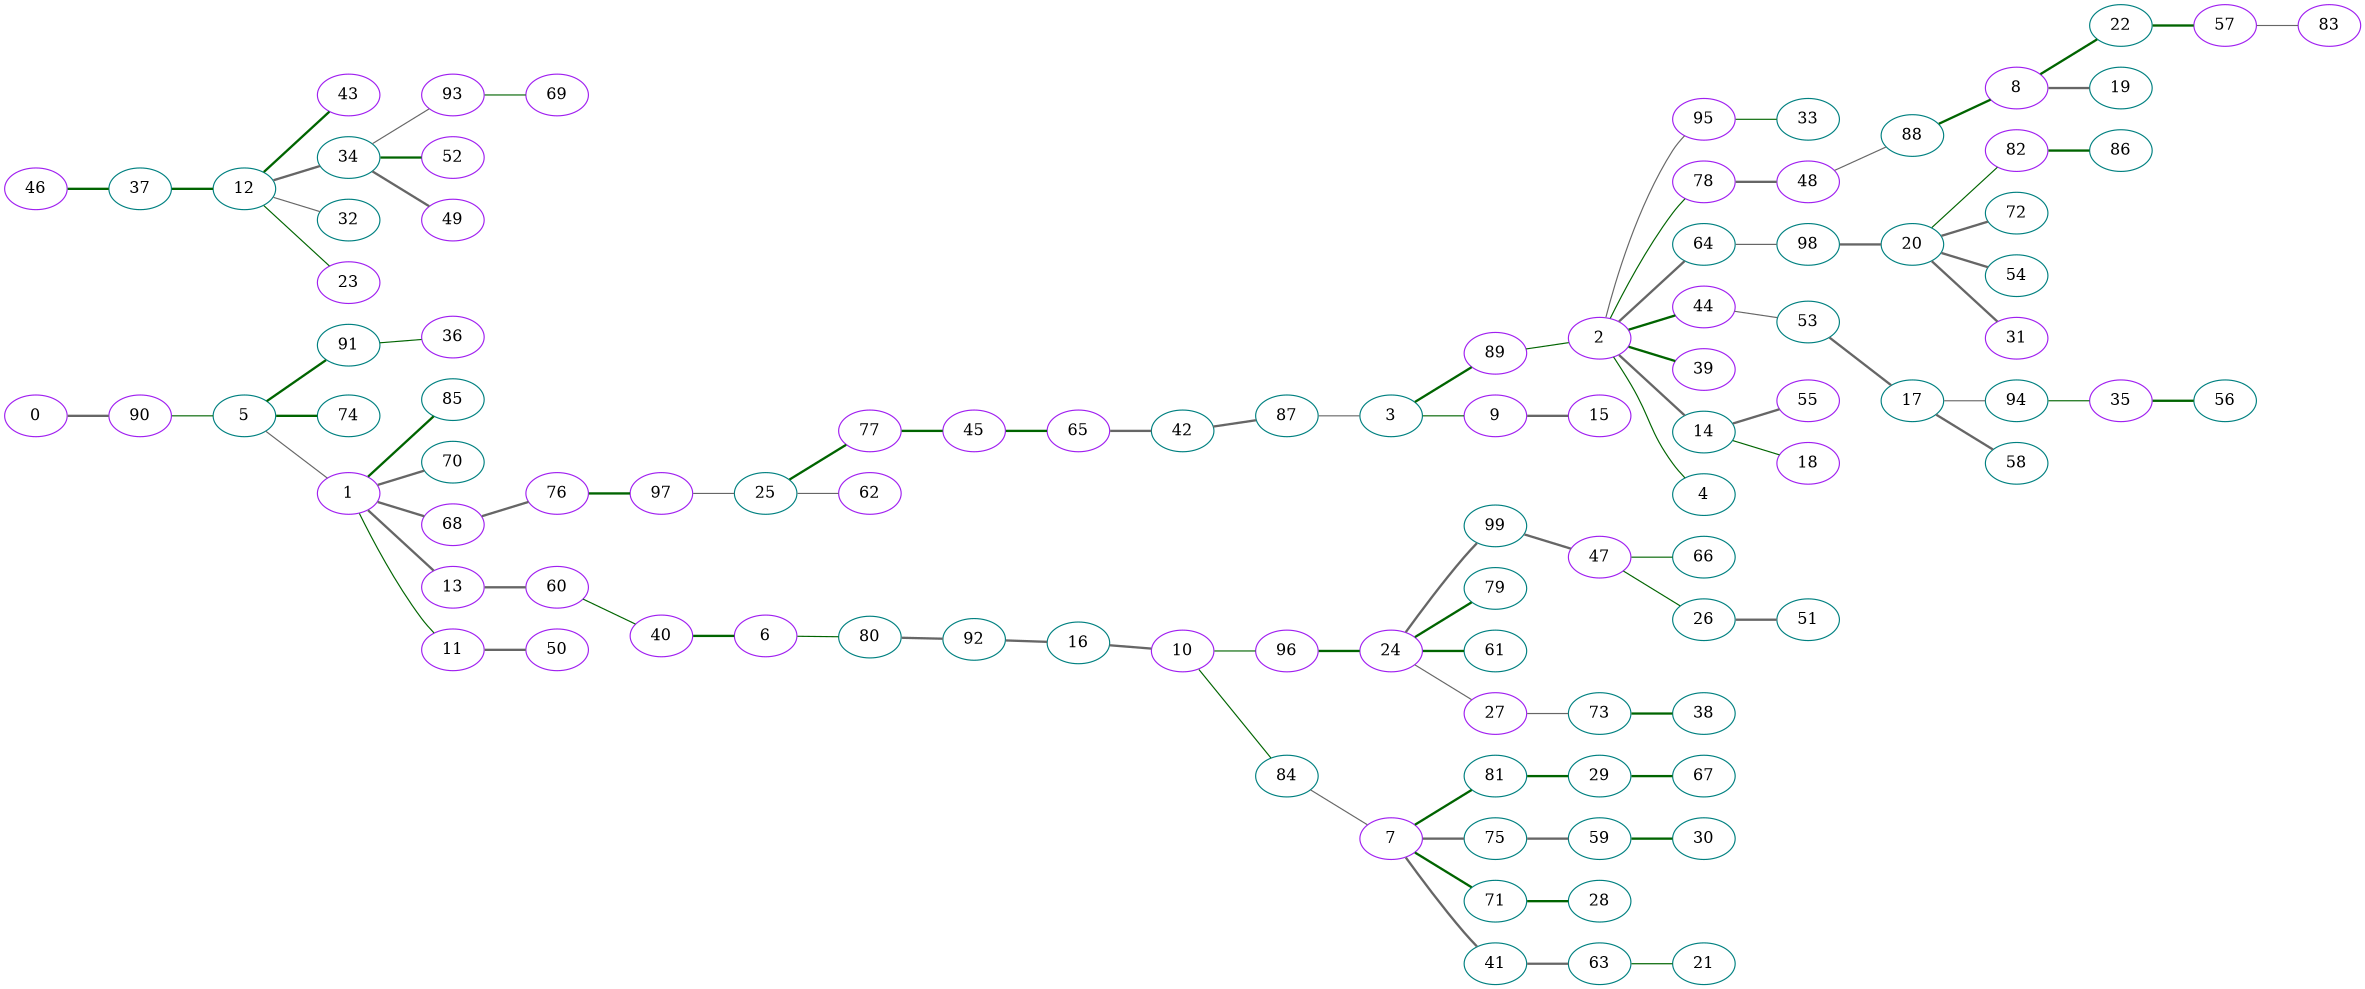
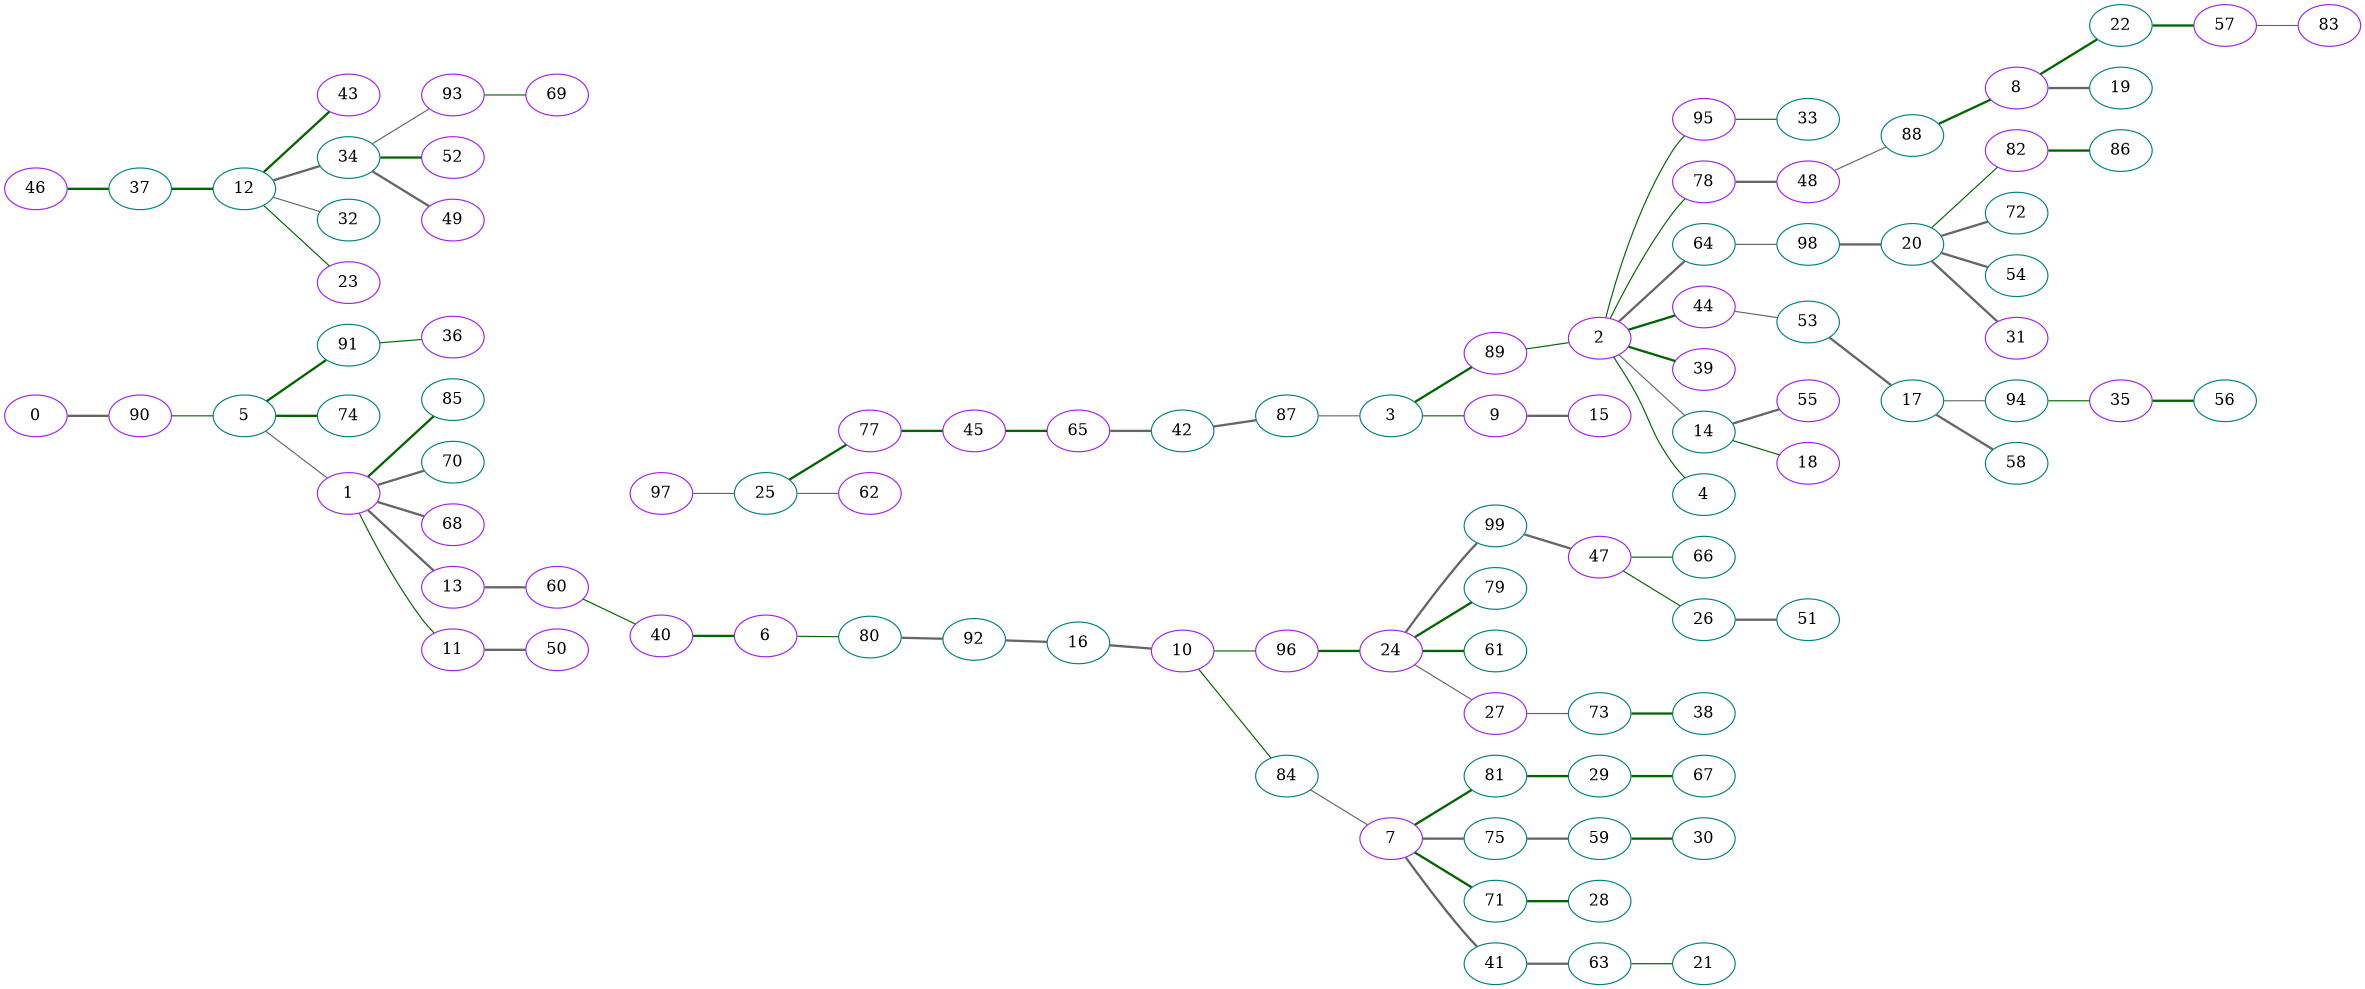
(1637, 223) -> (1637, 223)
(1652, 385) -> (1652, 385)
(557, 493) -> none
